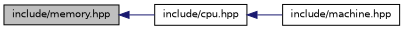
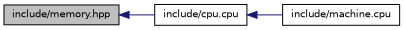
(201, 15) -> (201, 15)
(341, 15) -> (341, 15)
